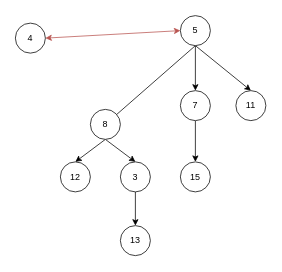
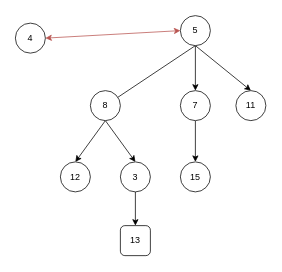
(105, 124) -> (105, 105)
(135, 240) -> (135, 240)
